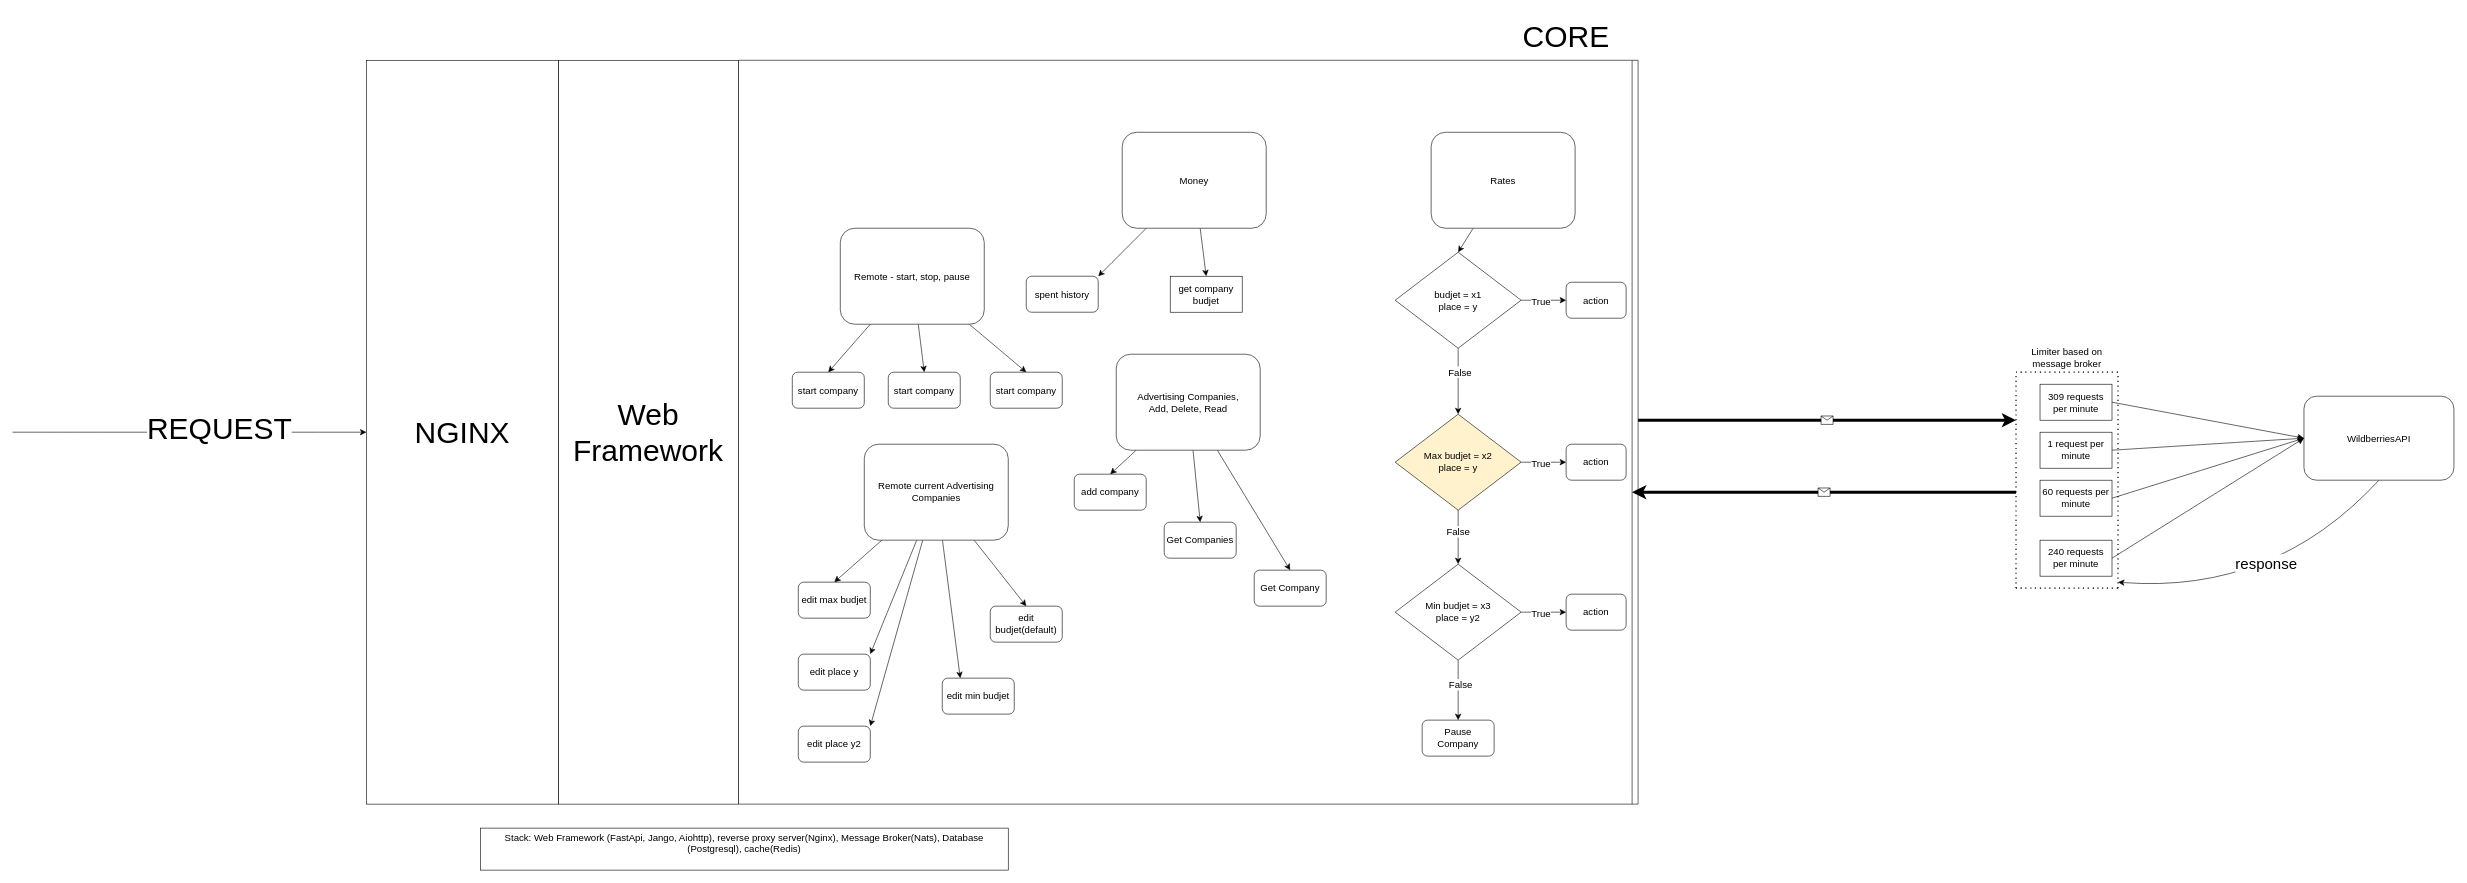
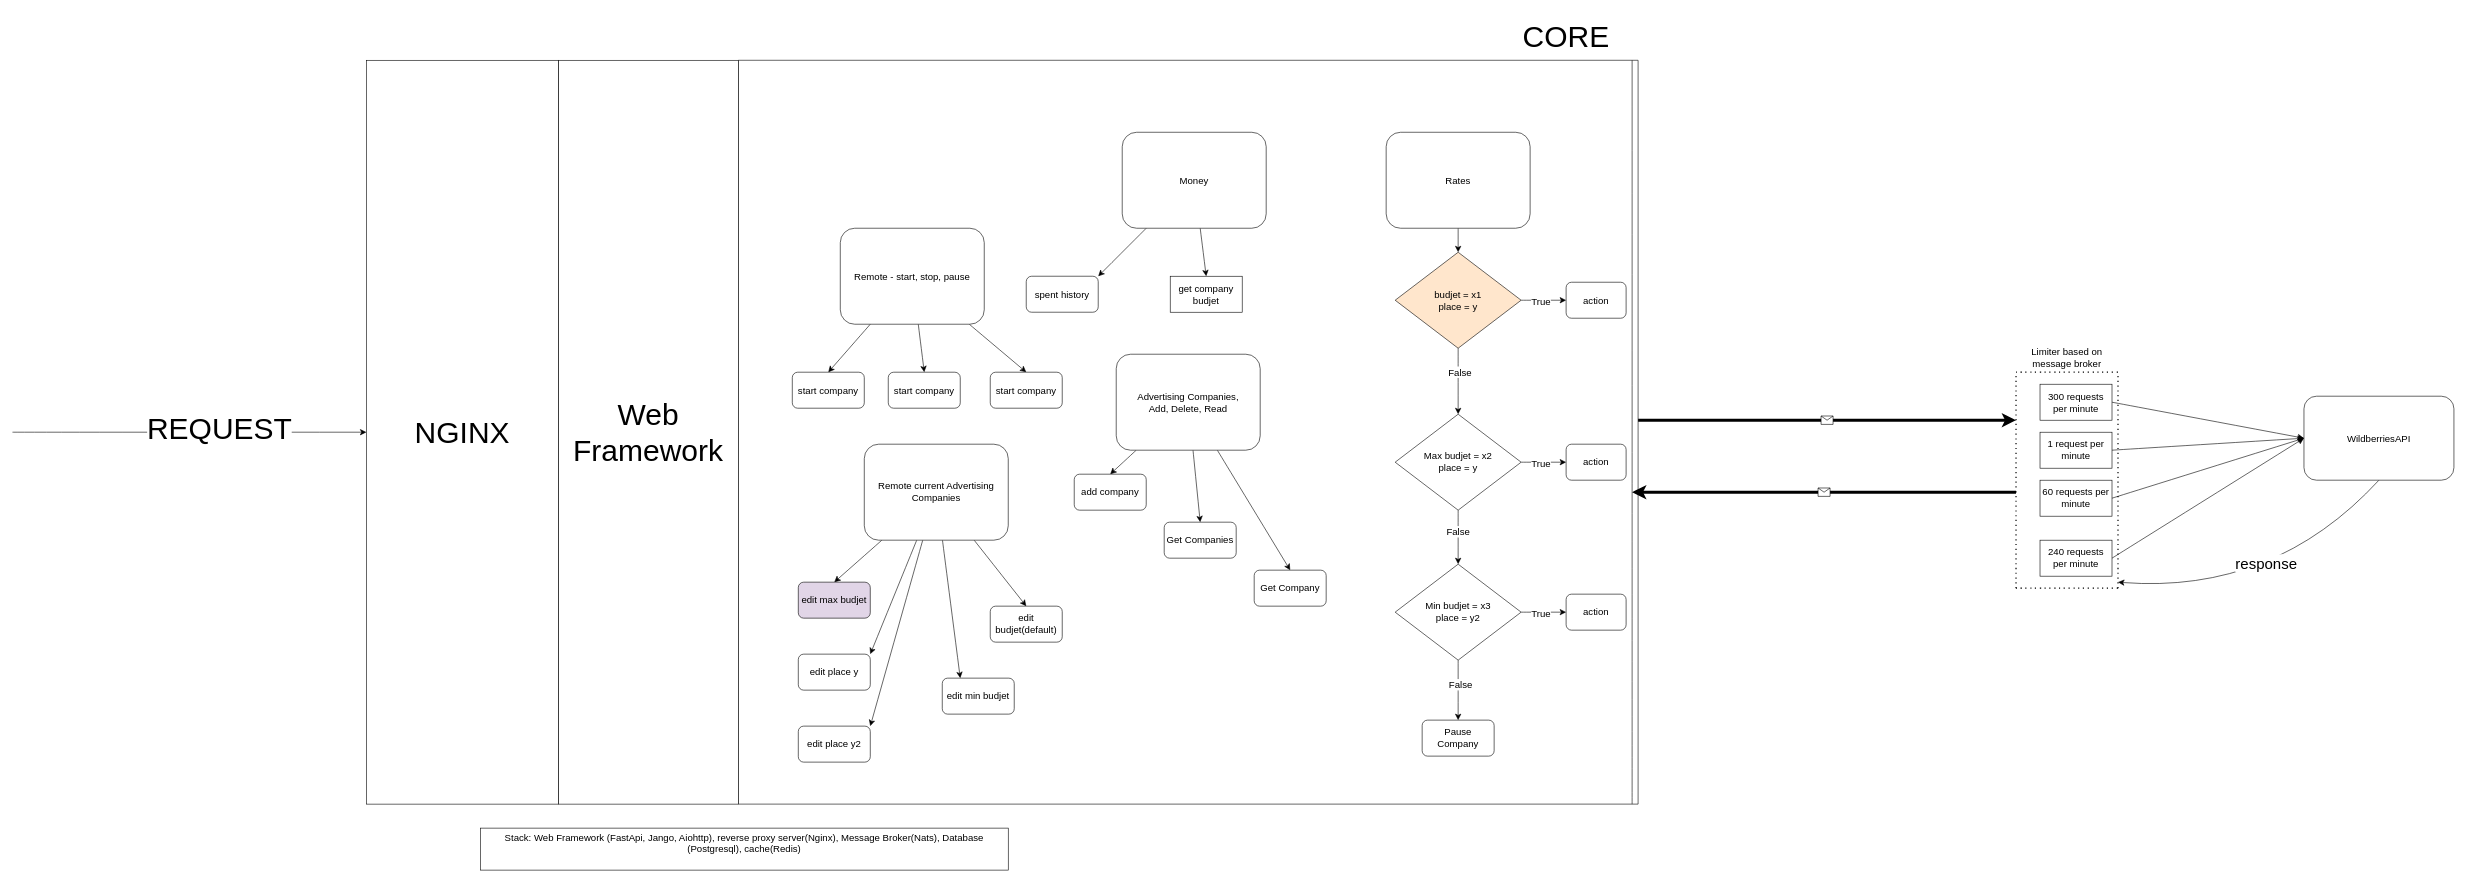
(1503, 180) -> (1458, 180)
(1458, 300) -> (1458, 300)
(2076, 402) -> (2076, 402)
(1458, 462) -> (1458, 462)
(834, 600) -> (834, 600)
